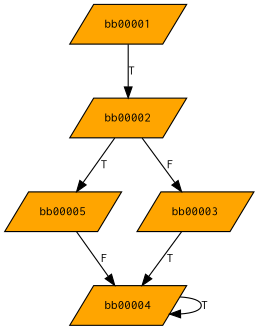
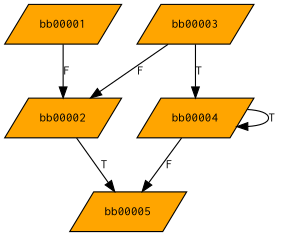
(132, 71) -> (67, 71)
(159, 160) -> (134, 68)
(92, 254) -> (165, 160)
